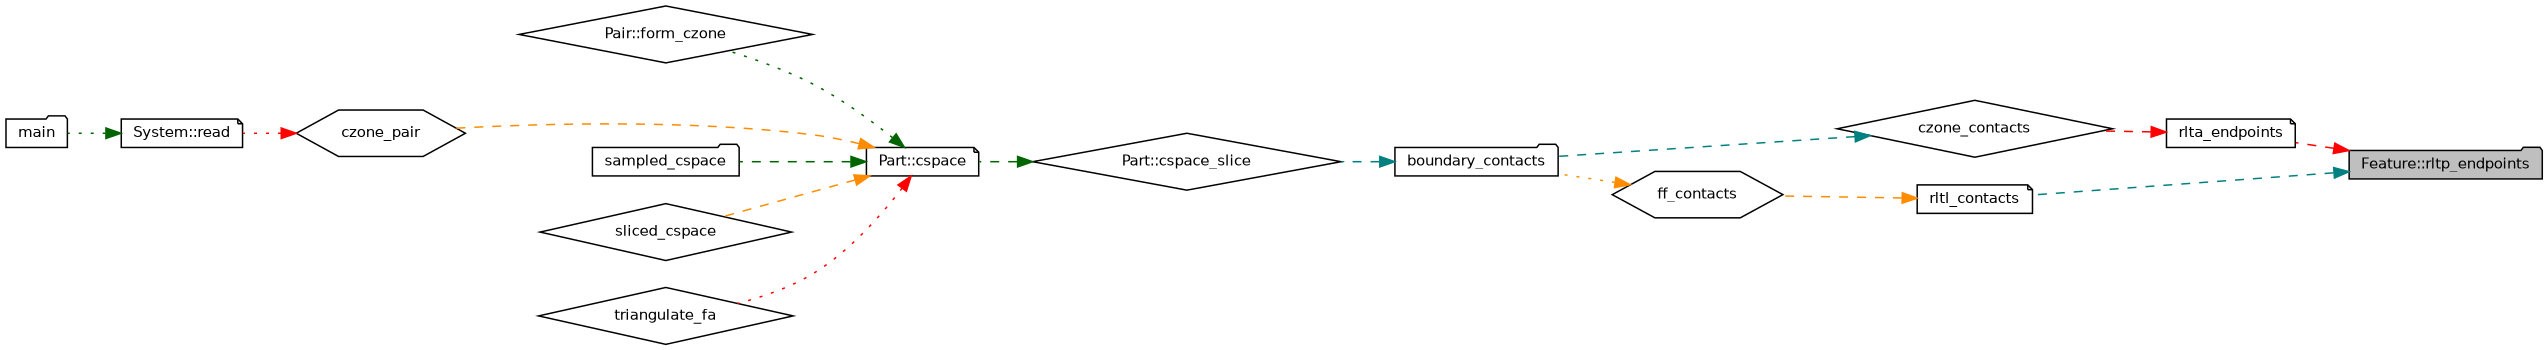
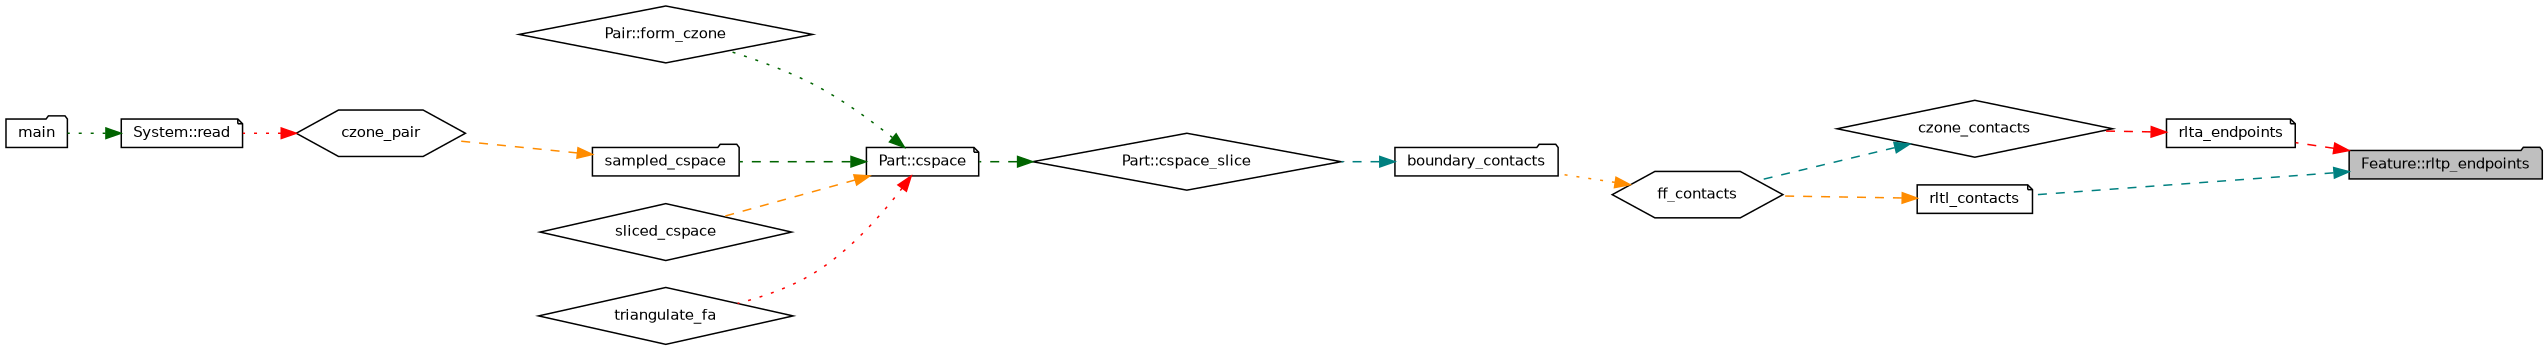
(658, 125) -> (515, 147)
(1707, 146) -> (1826, 164)
